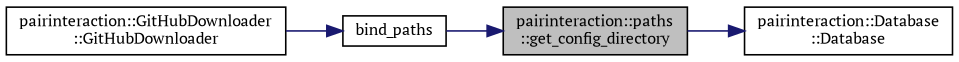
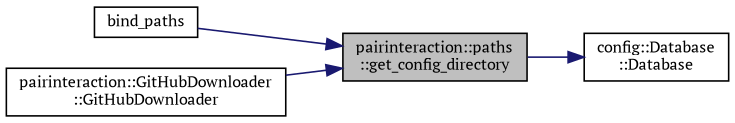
(306, 31) -> (306, 73)
(849, 31) -> (656, 57)
